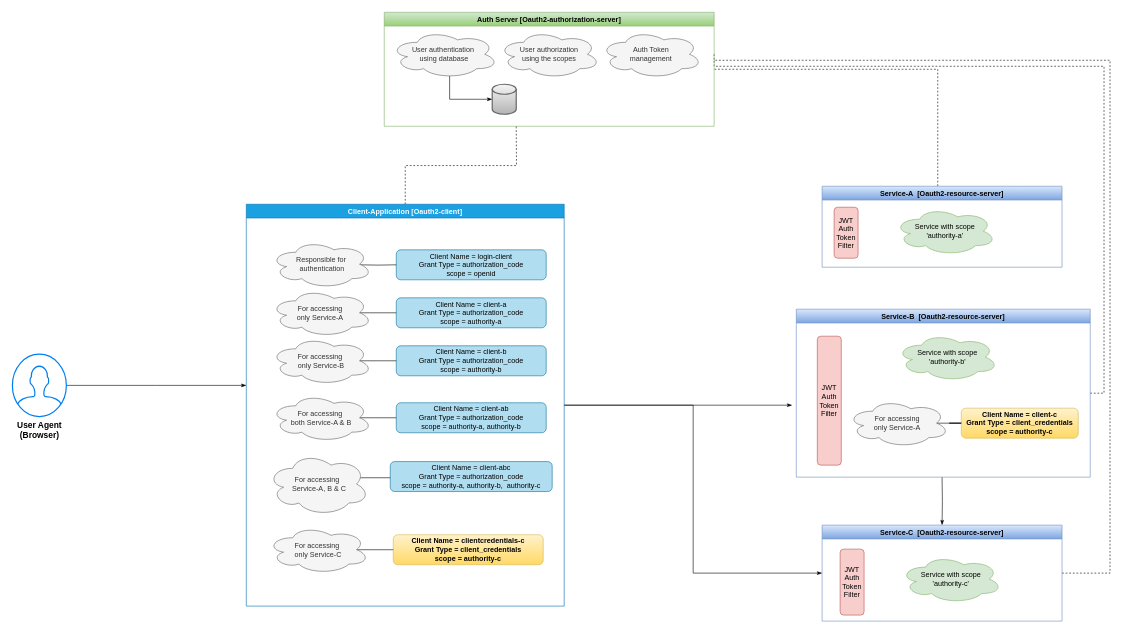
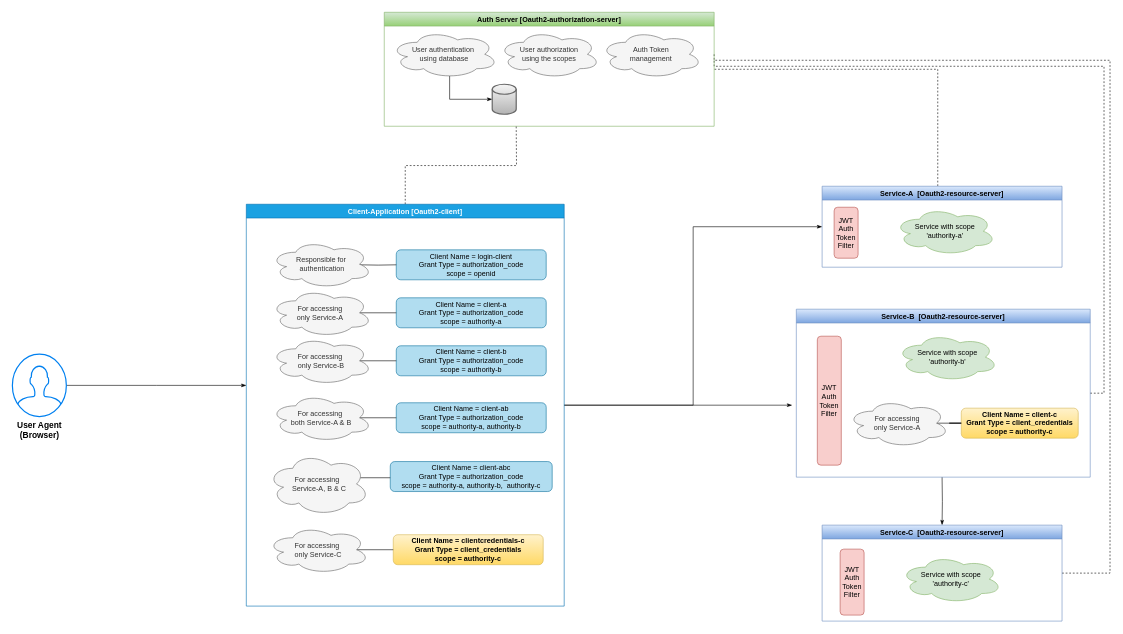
none -> (816, 227)
(693, 572) -> none
